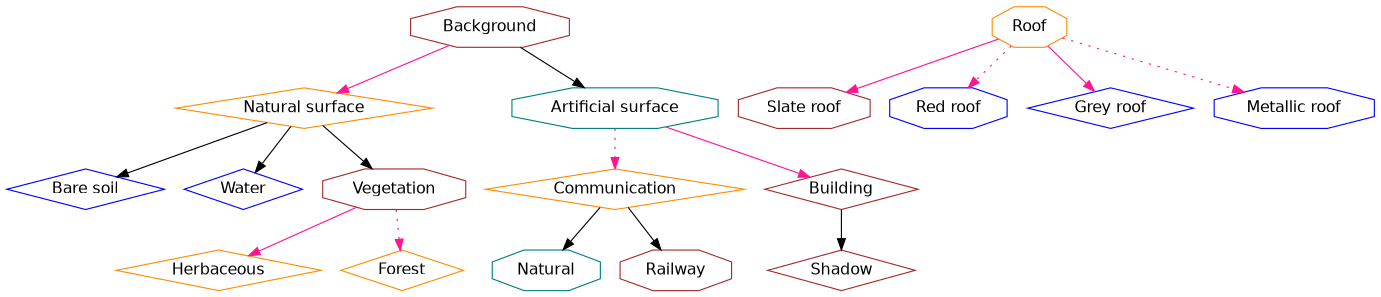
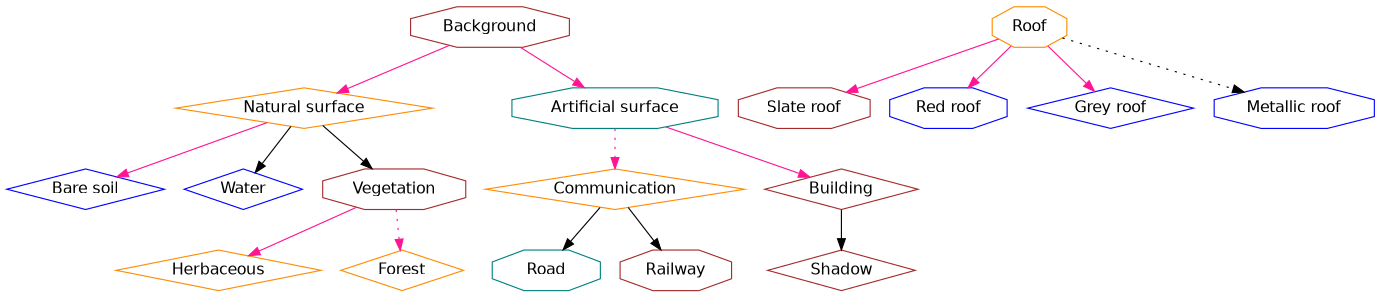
(994, 63) -> (994, 63)
(1148, 63) -> (1148, 63)
(547, 64) -> (547, 64)
(197, 148) -> (197, 148)
(546, 270) -> (546, 270)
